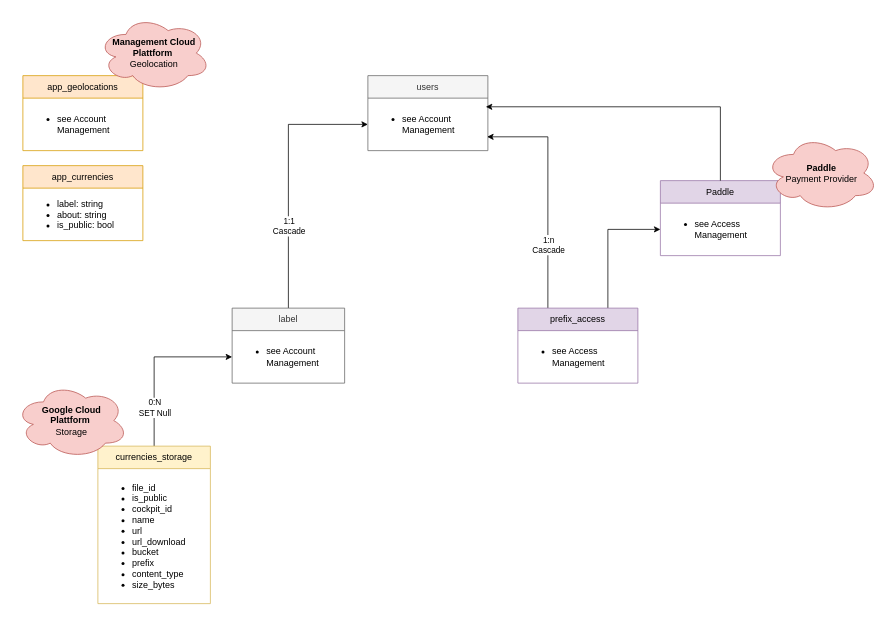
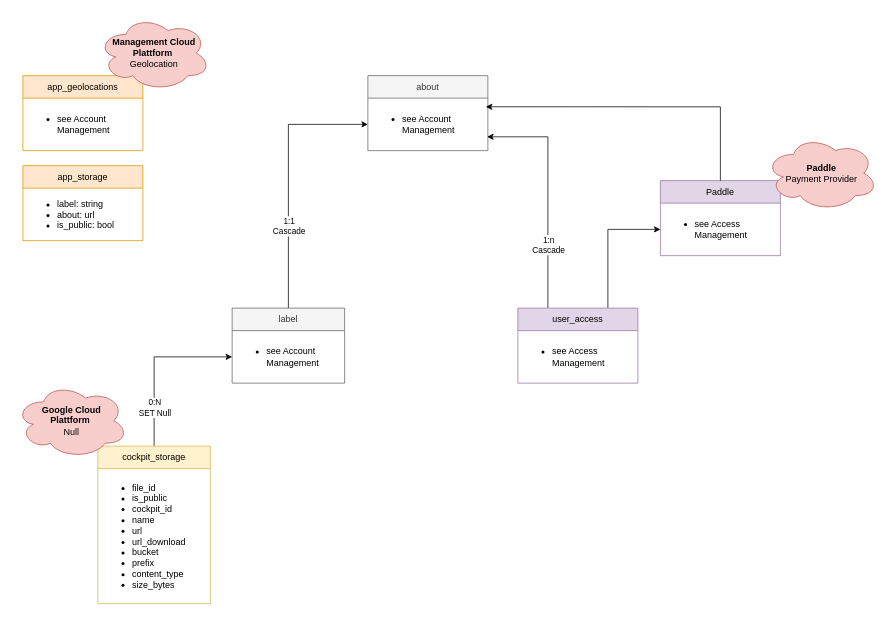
(428, 87) -> (428, 87)
(83, 177) -> (83, 177)
(58, 214) -> (58, 214)
(578, 319) -> (578, 319)
(72, 420) -> (72, 420)
(154, 457) -> (154, 457)
